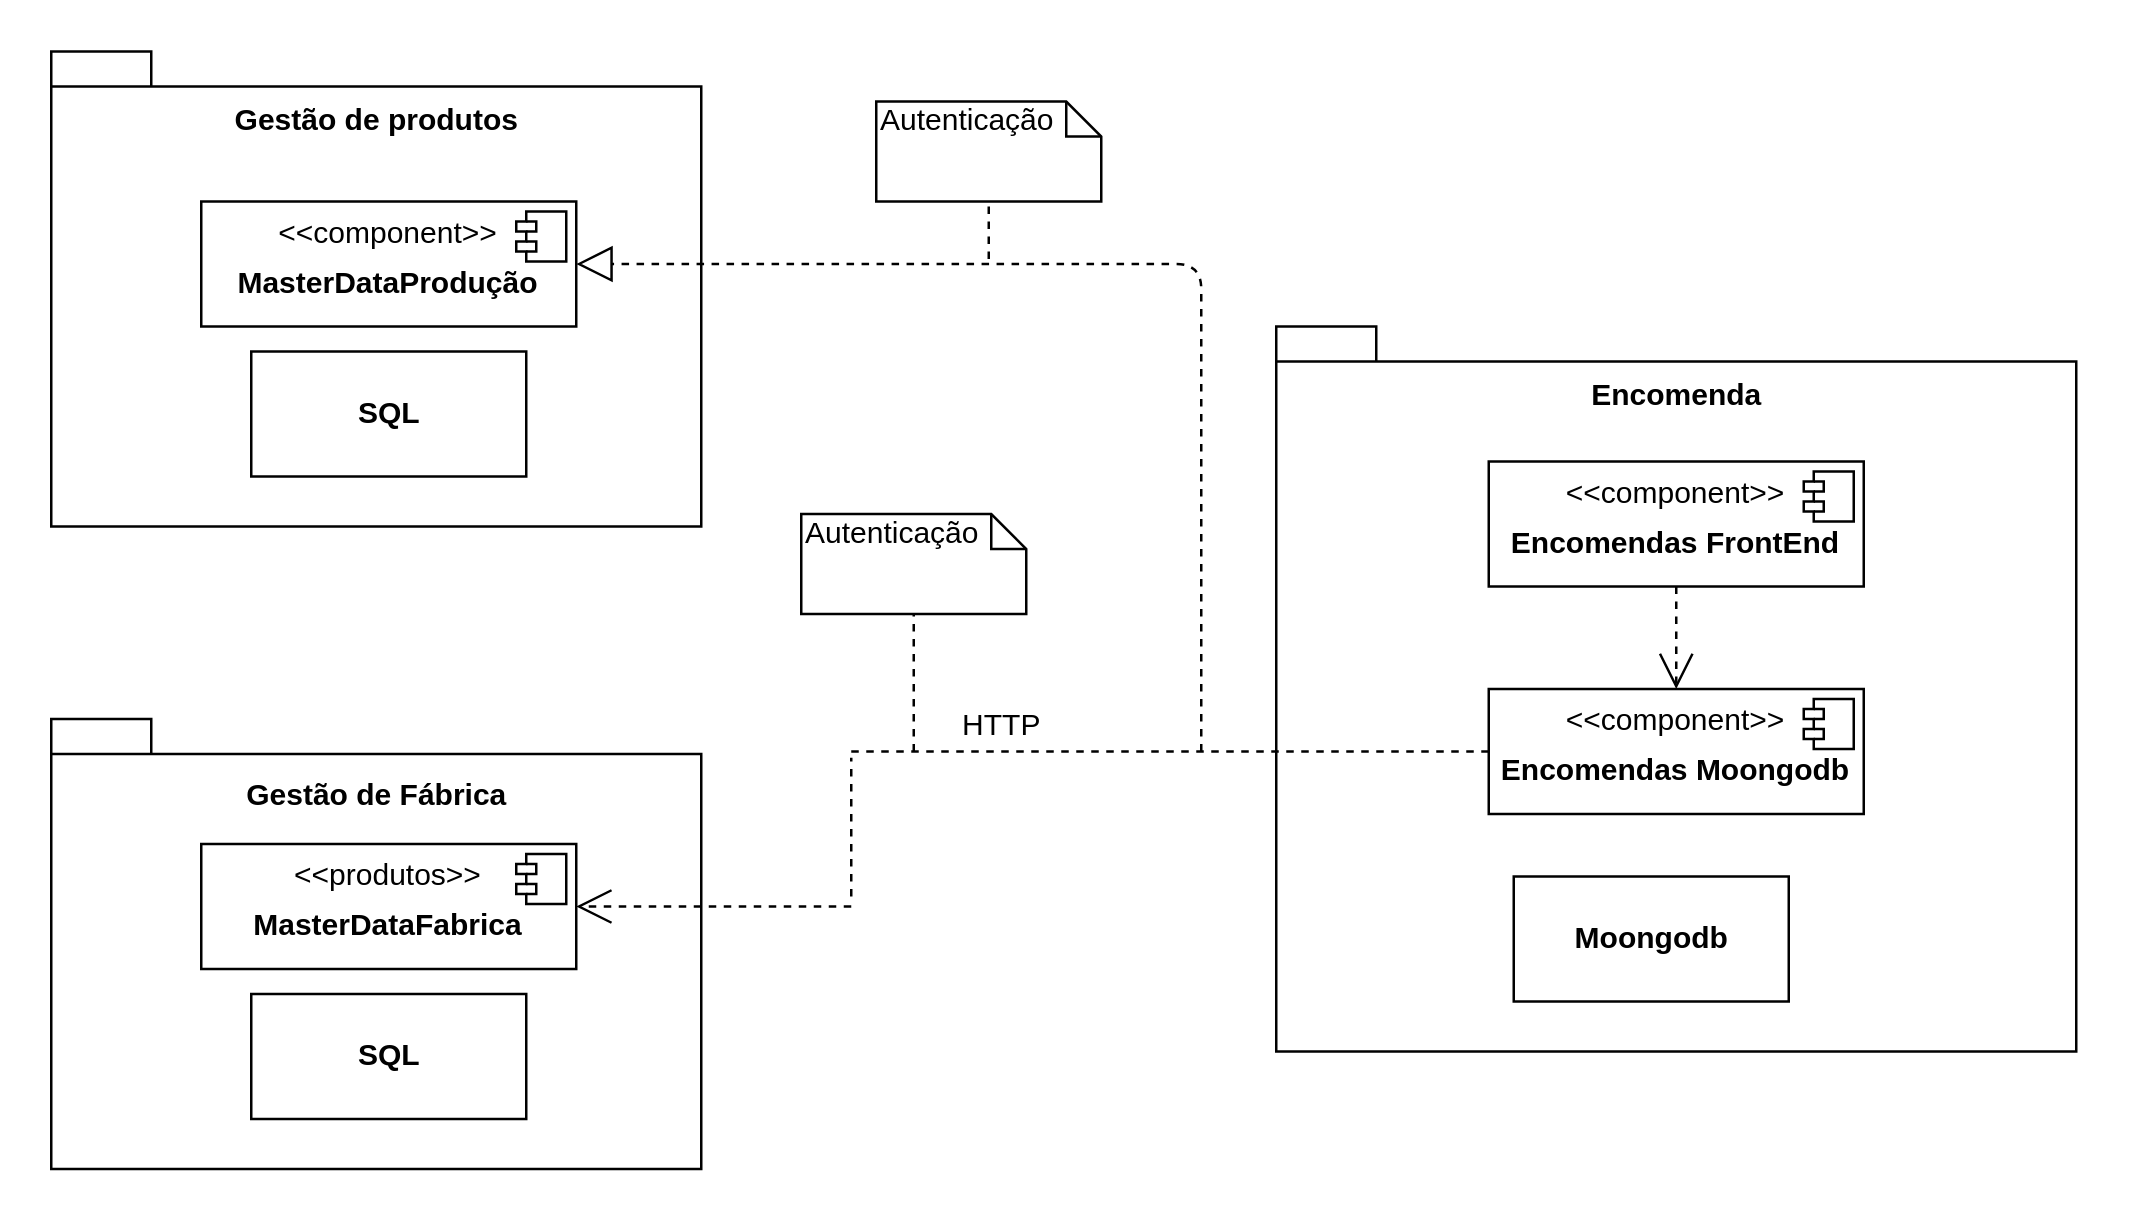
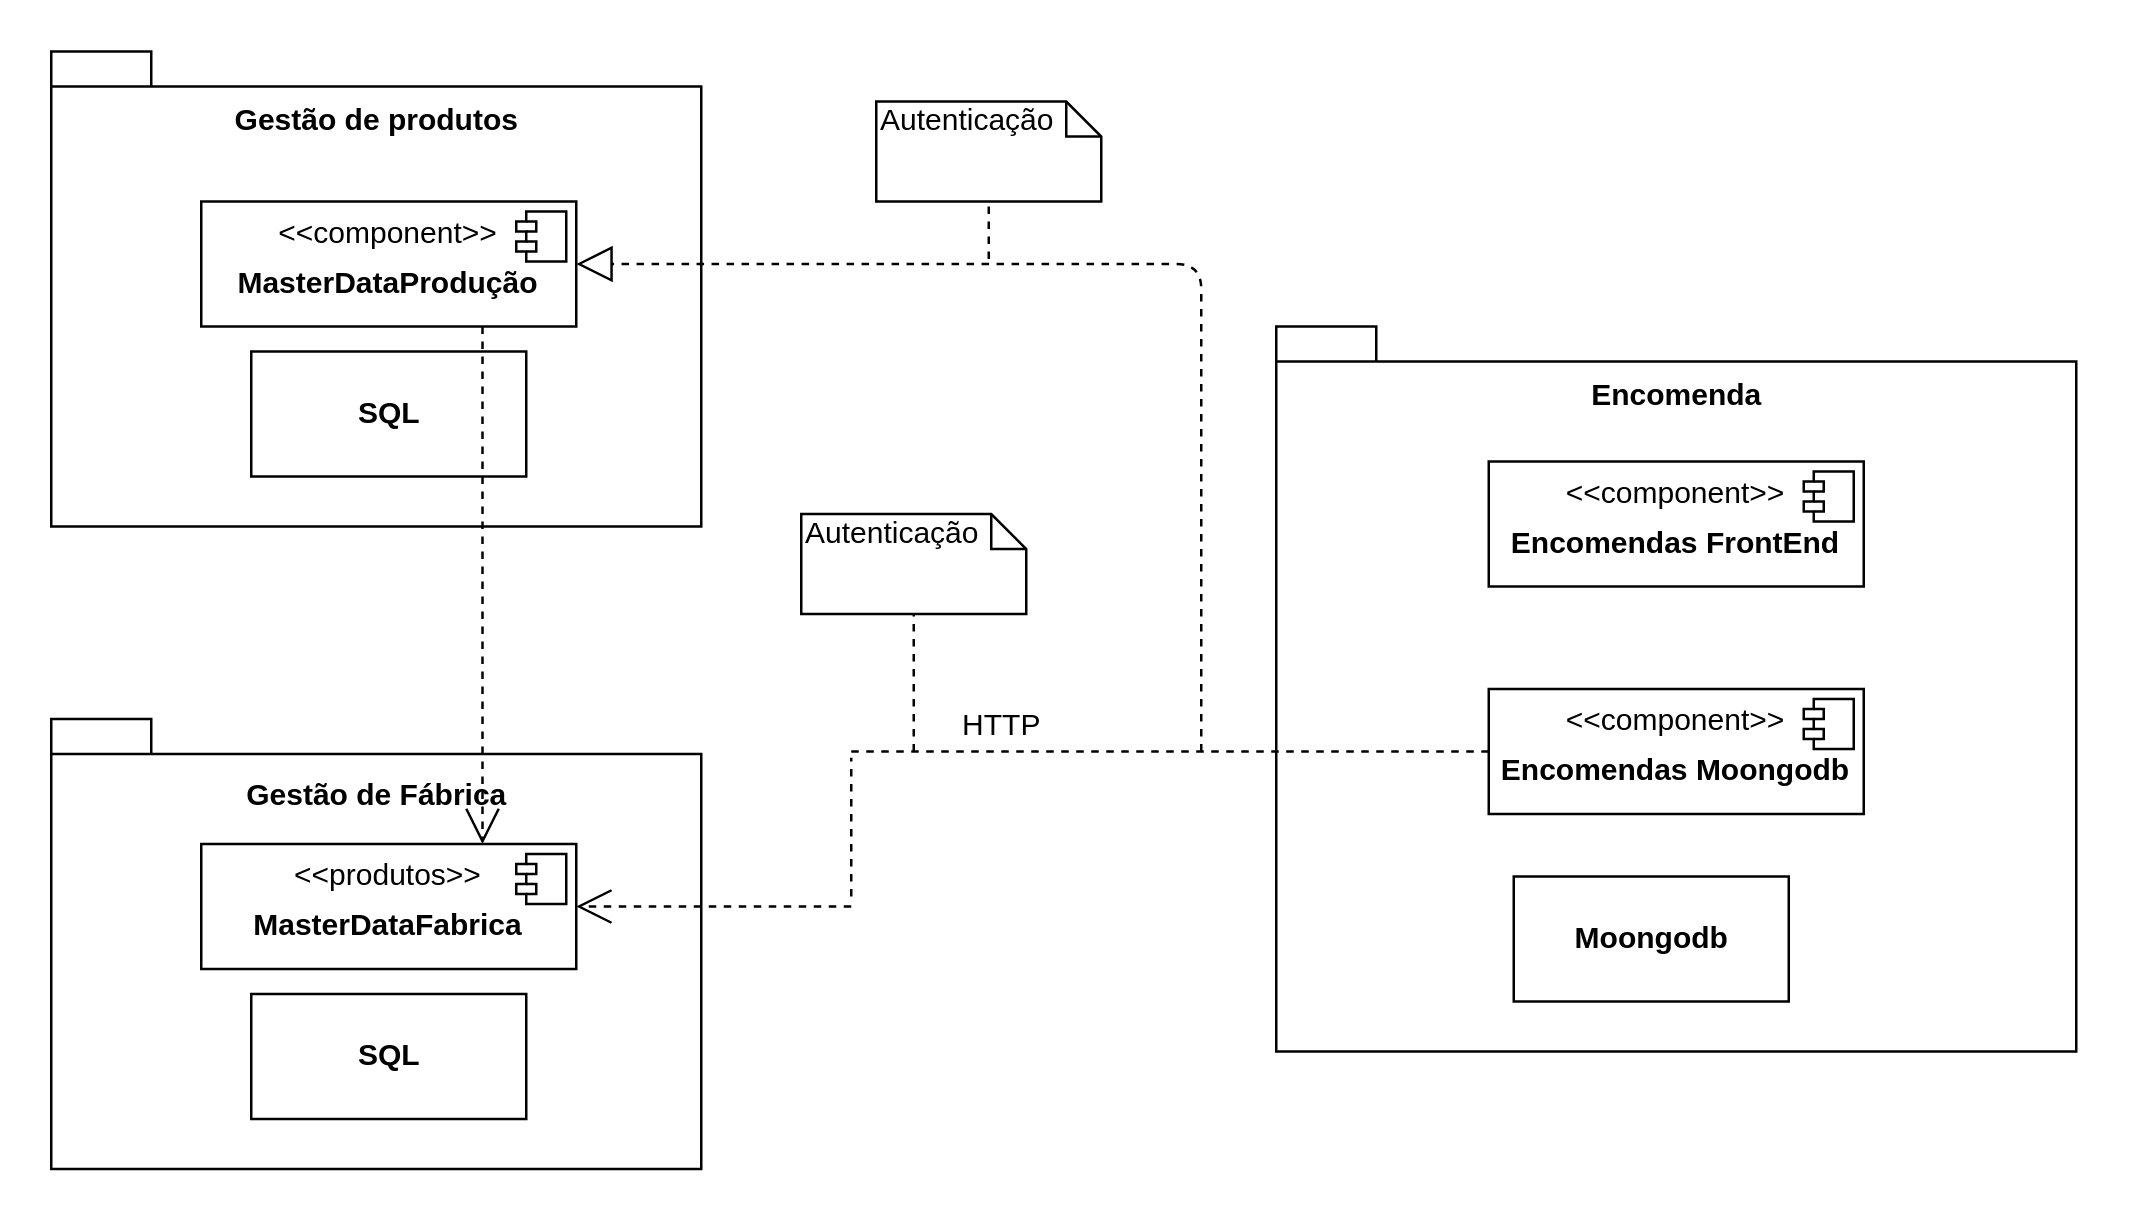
none -> (483, 582)
(1676, 635) -> none
